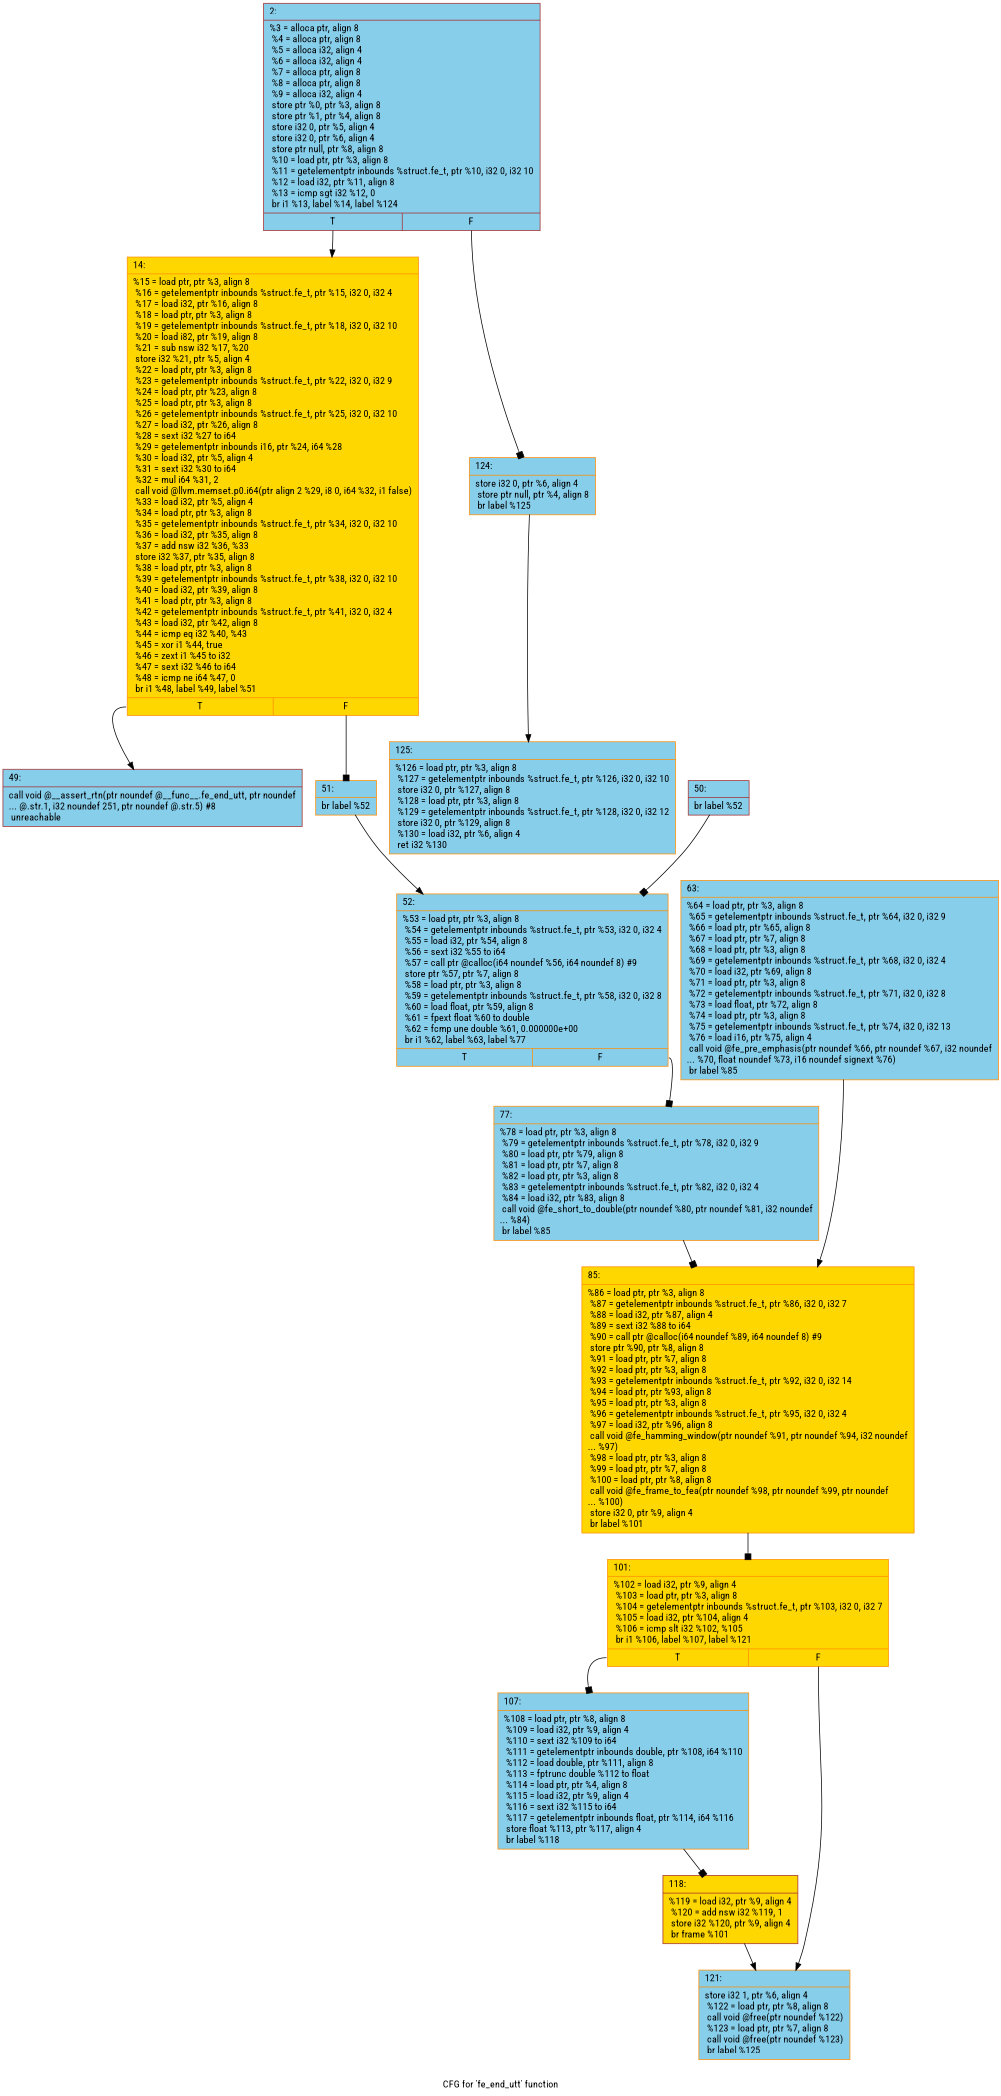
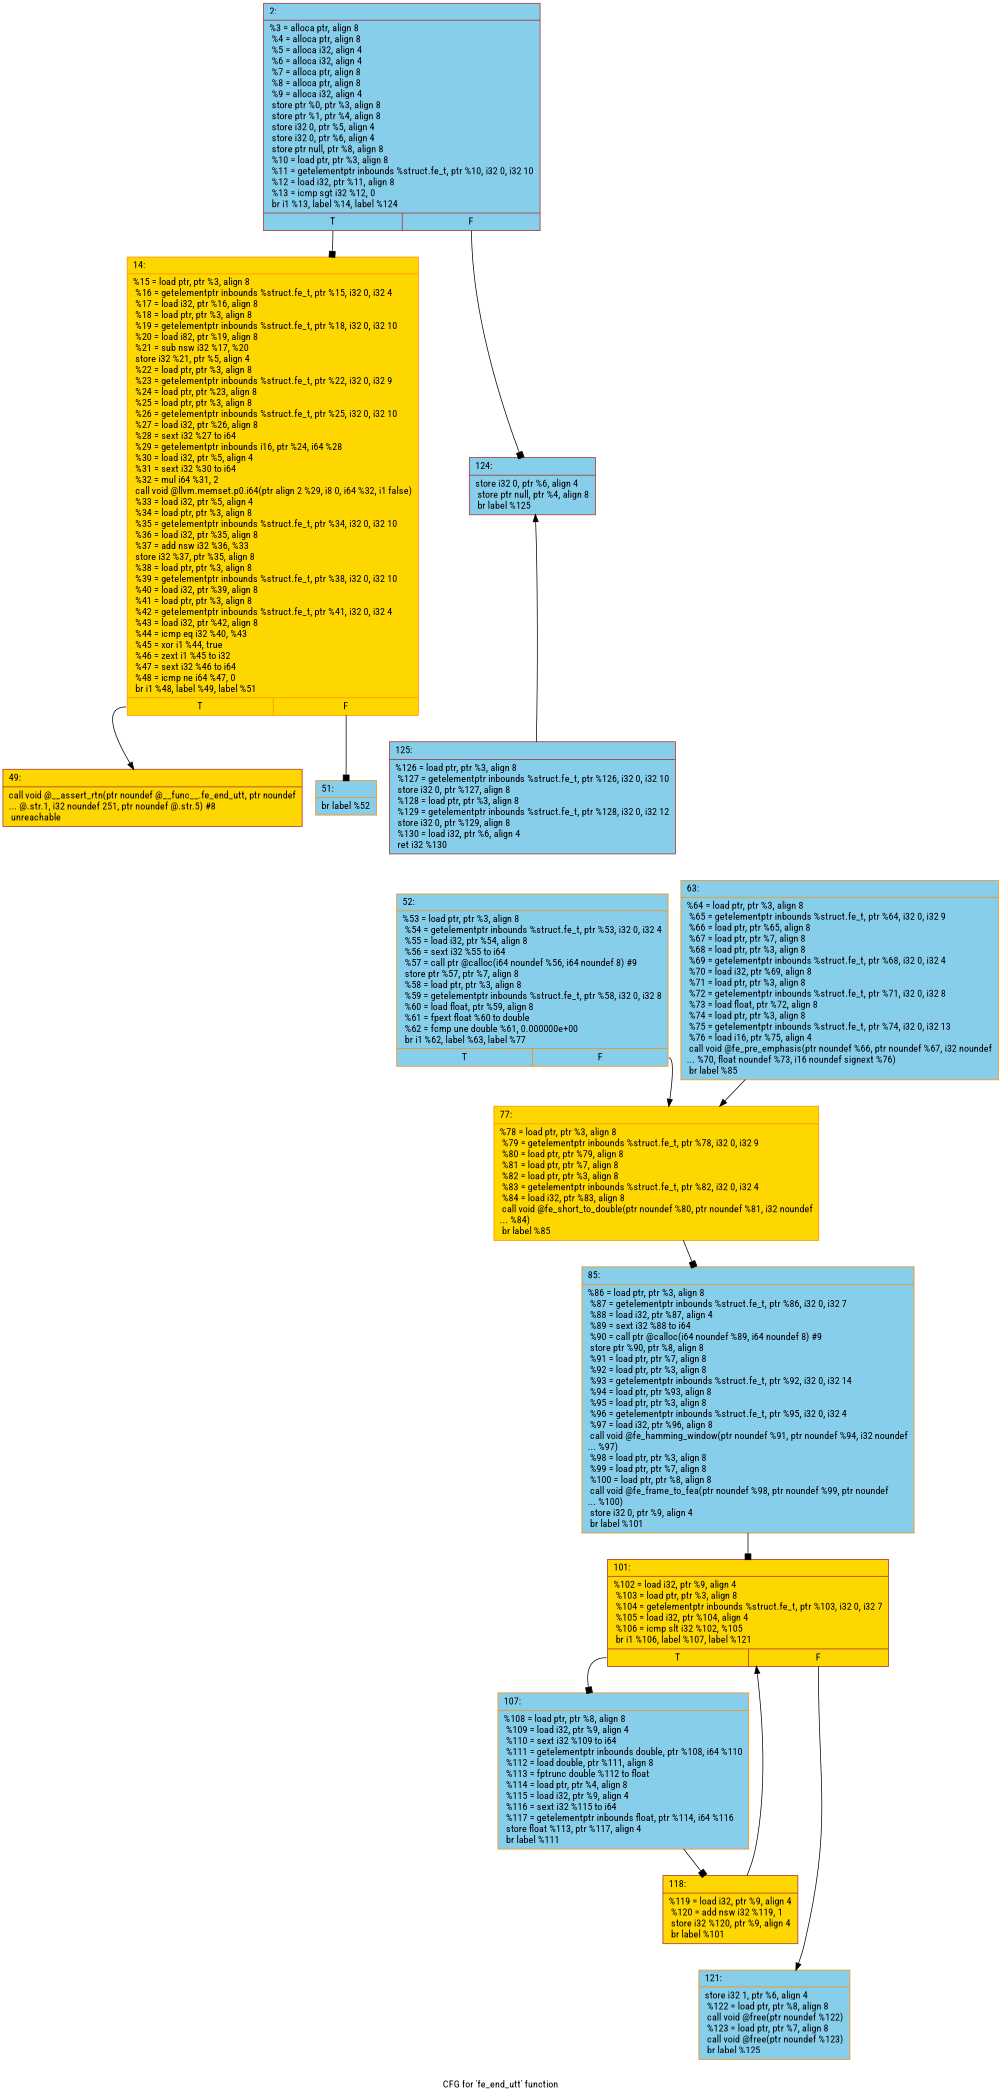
(333, 240) -> (333, 240)
(532, 486) -> (532, 486)
(527, 624) -> (537, 632)
(153, 798) -> (153, 798)
(532, 798) -> (532, 798)
(719, 798) -> none
(383, 854) -> none
(672, 1078) -> (672, 1078)
(838, 1171) -> (735, 1090)
(656, 1173) -> (656, 1173)
(748, 1400) -> (748, 1400)
(748, 1613) -> (748, 1613)
(532, 1840) -> (532, 1840)
(699, 1935) -> (697, 1935)
(749, 1953) -> (763, 1776)
